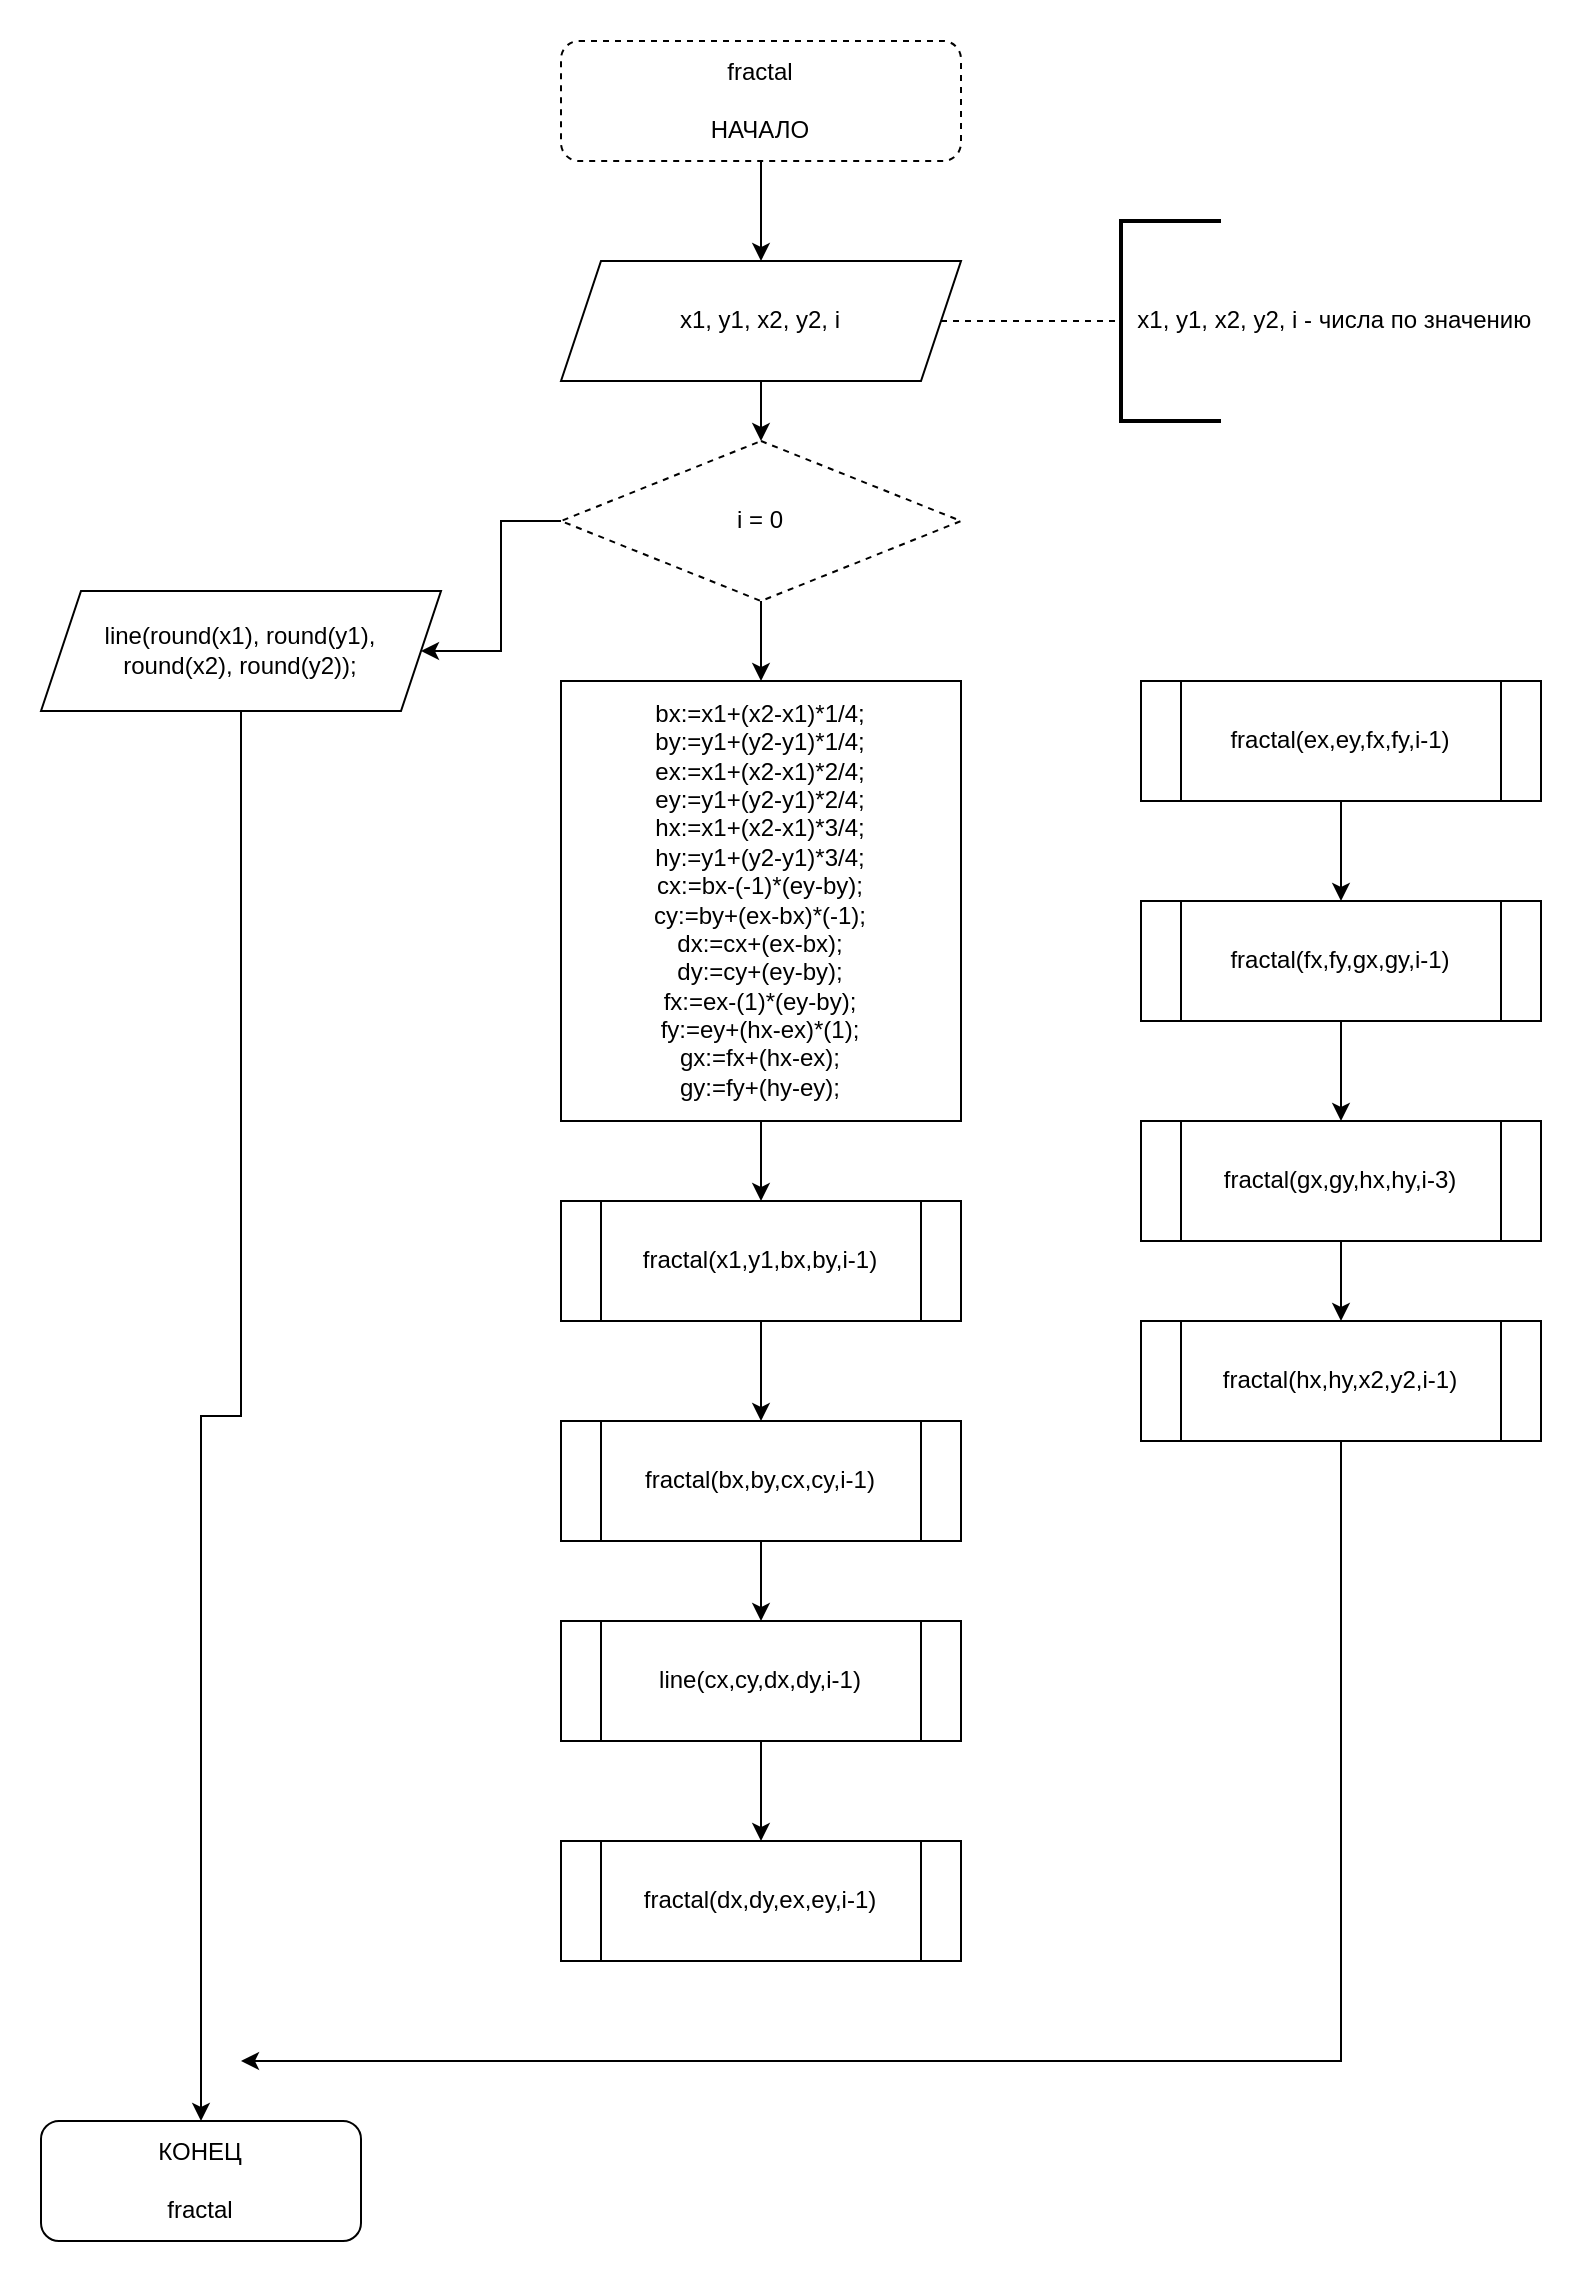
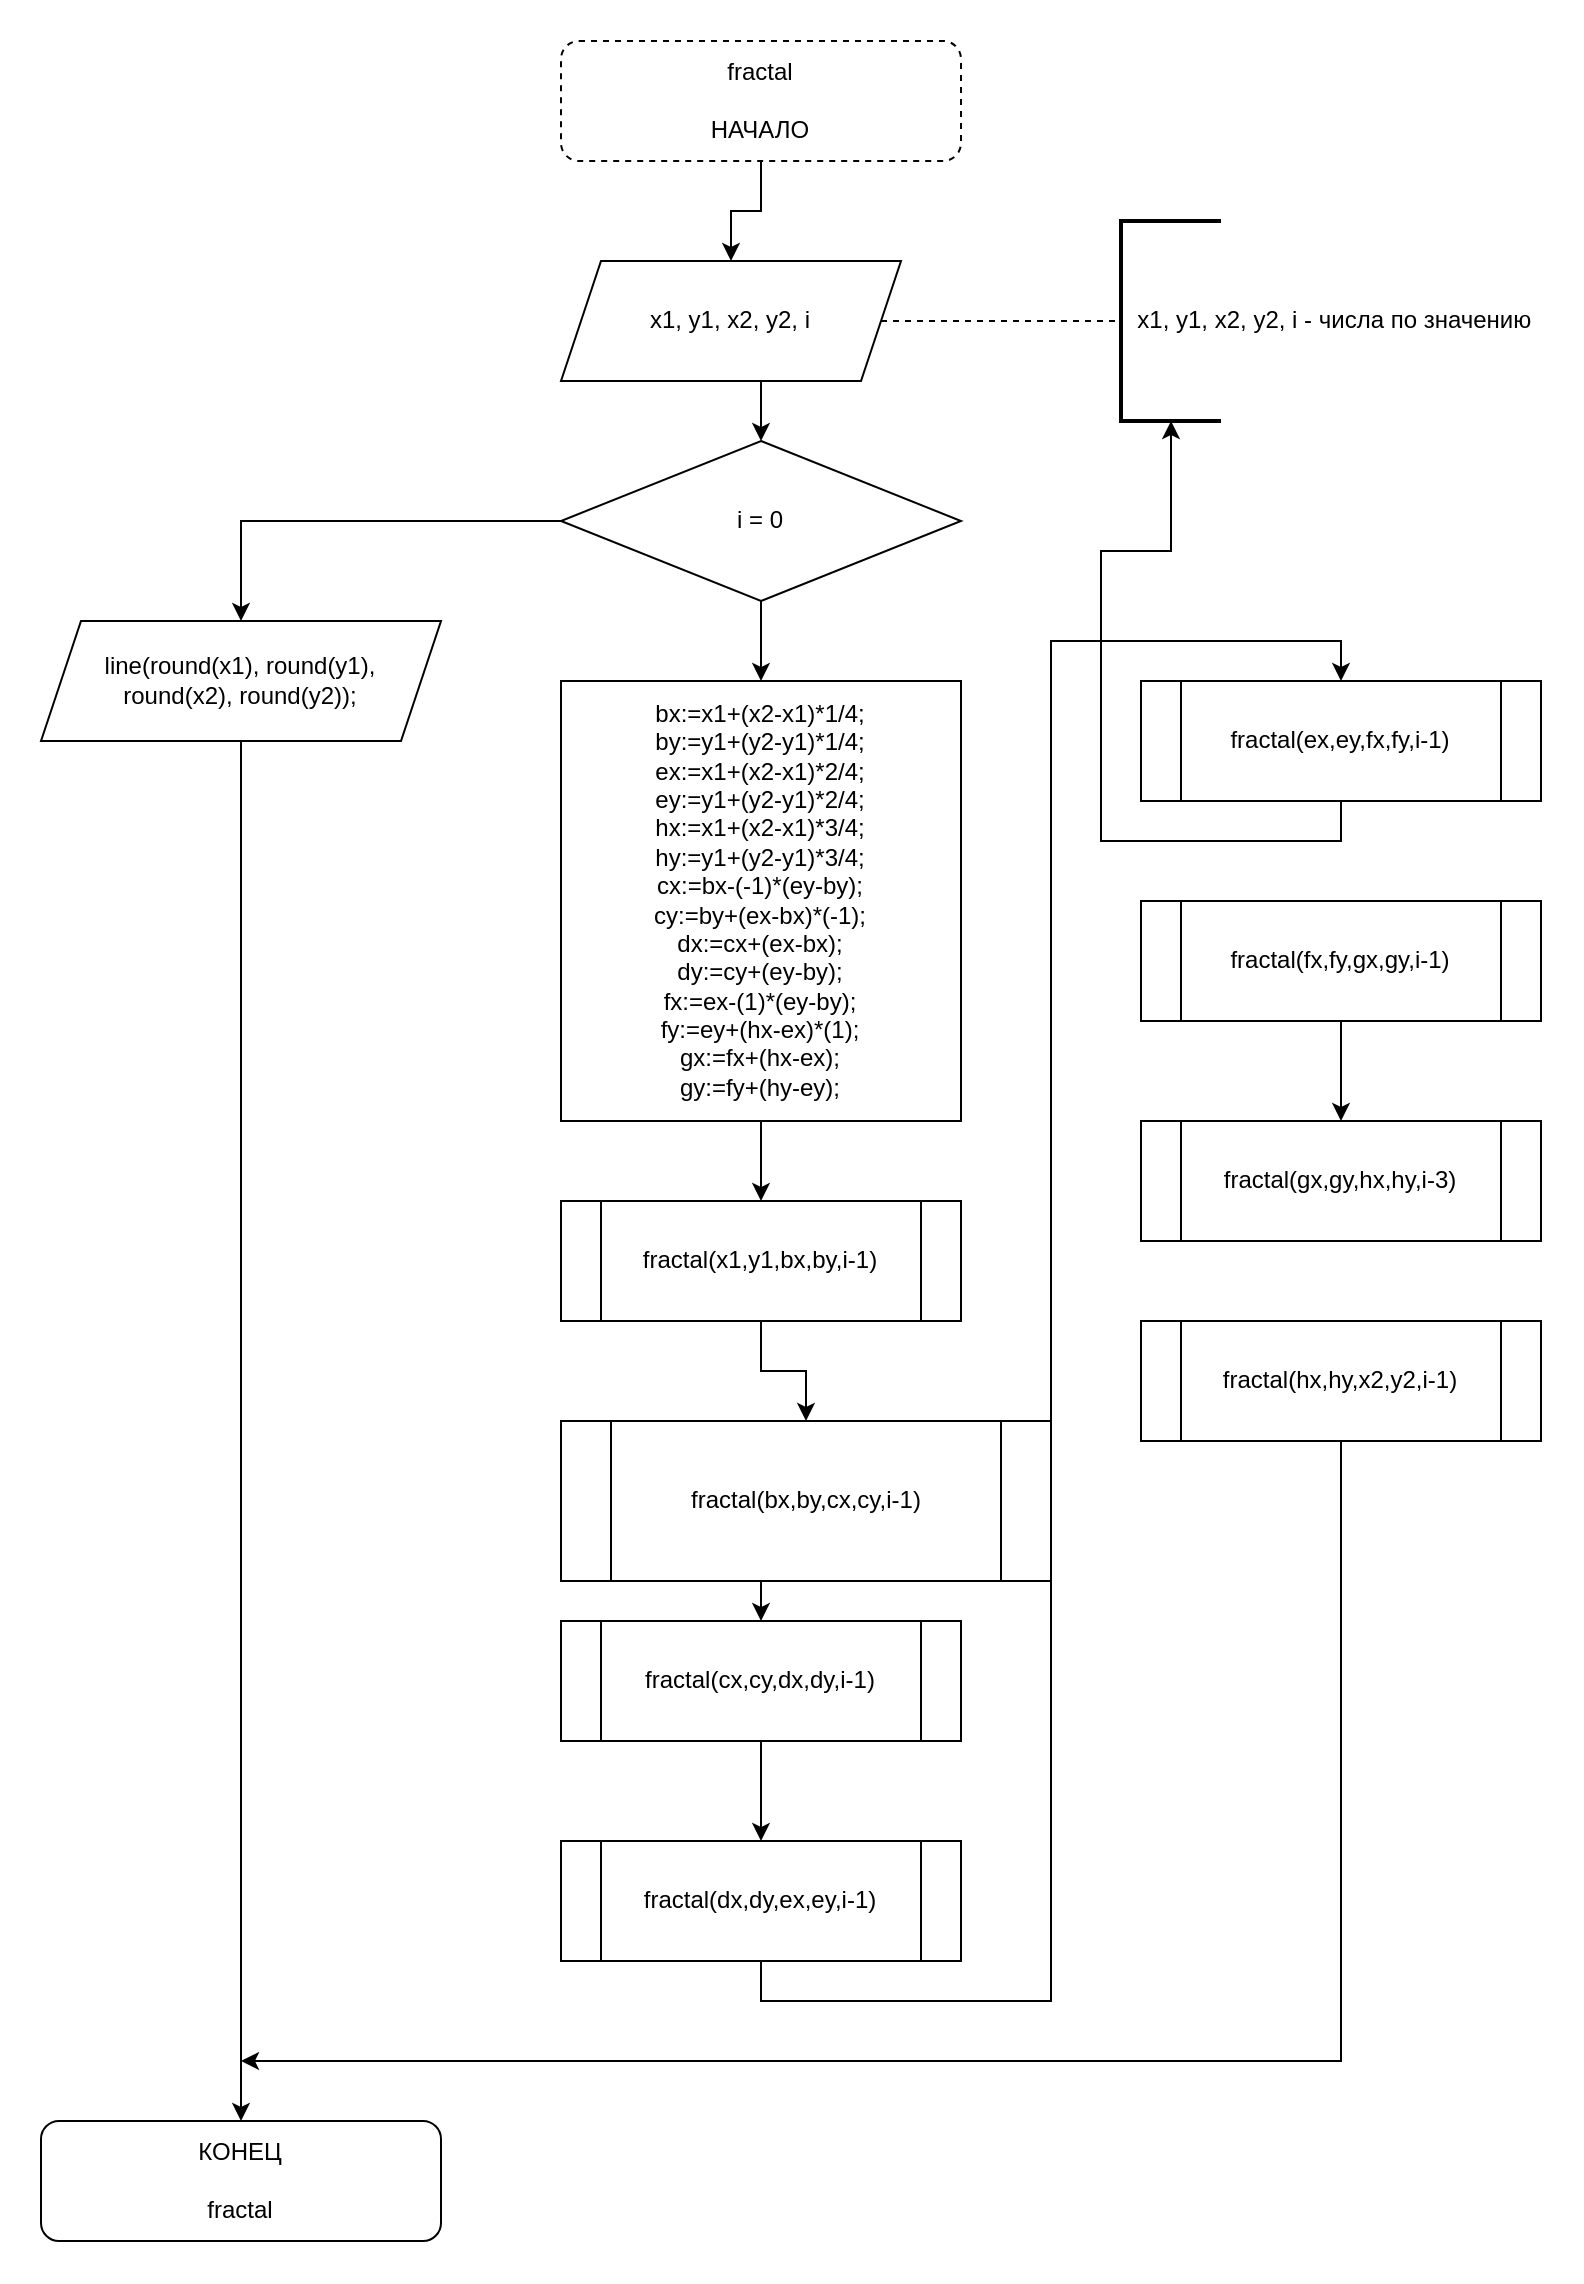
(761, 321) -> (731, 321)
(761, 521) -> (761, 521)
(241, 651) -> (241, 681)
(1341, 863) -> (1101, 724)
(1341, 1274) -> none
none -> (1051, 1328)
(761, 1481) -> (806, 1501)
(761, 1681) -> (761, 1681)
(201, 2181) -> (241, 2181)
